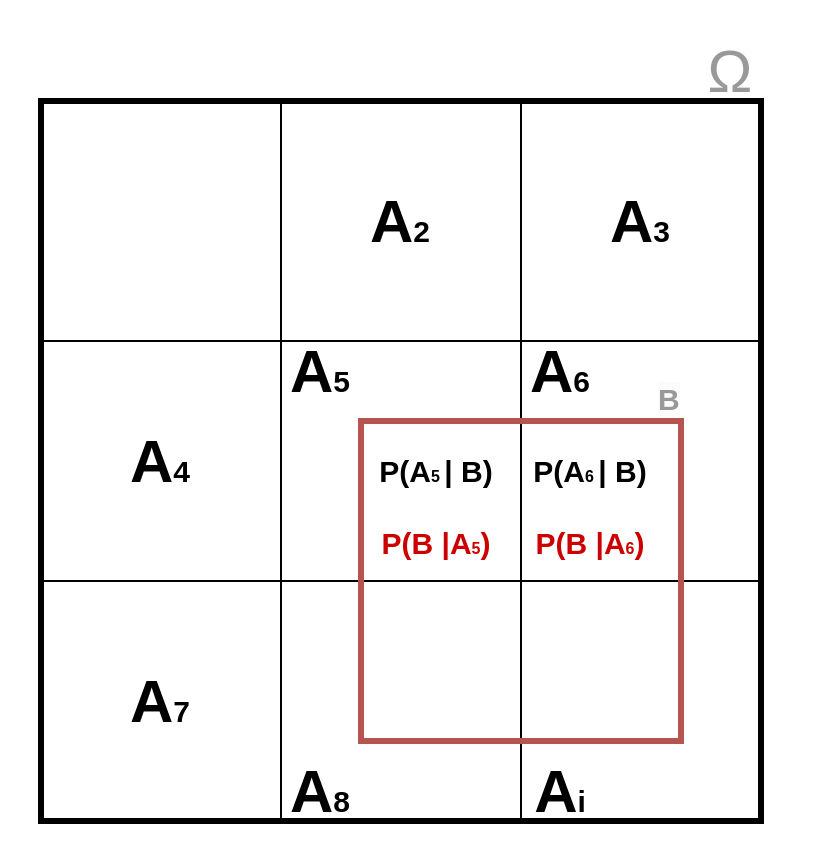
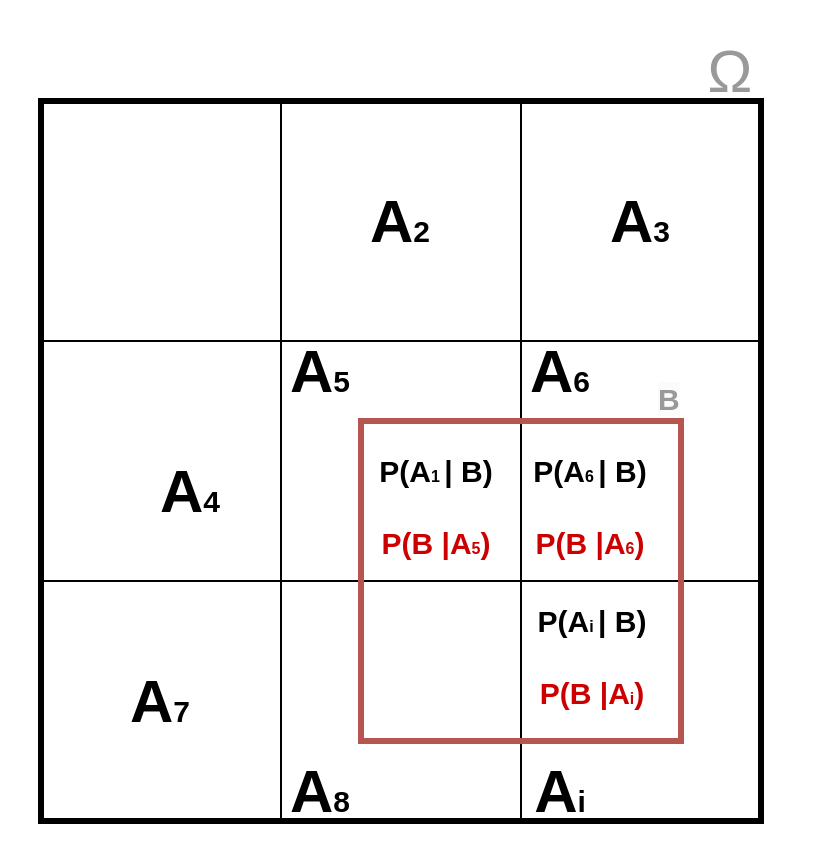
(161, 461) -> (191, 491)
(437, 497) -> (437, 497)
none -> (592, 646)
